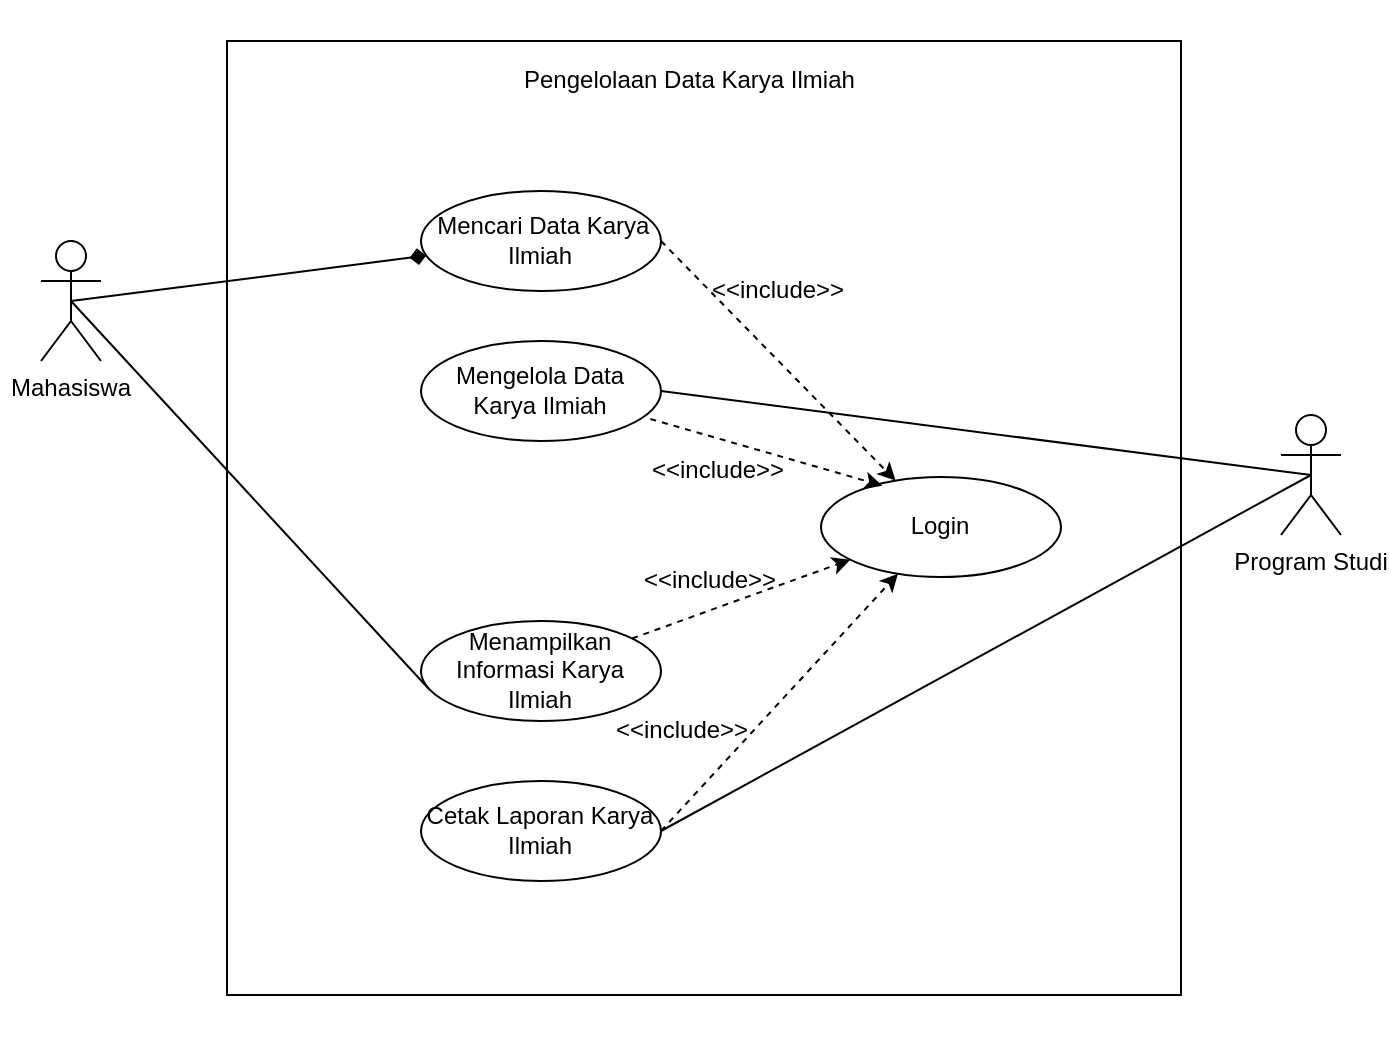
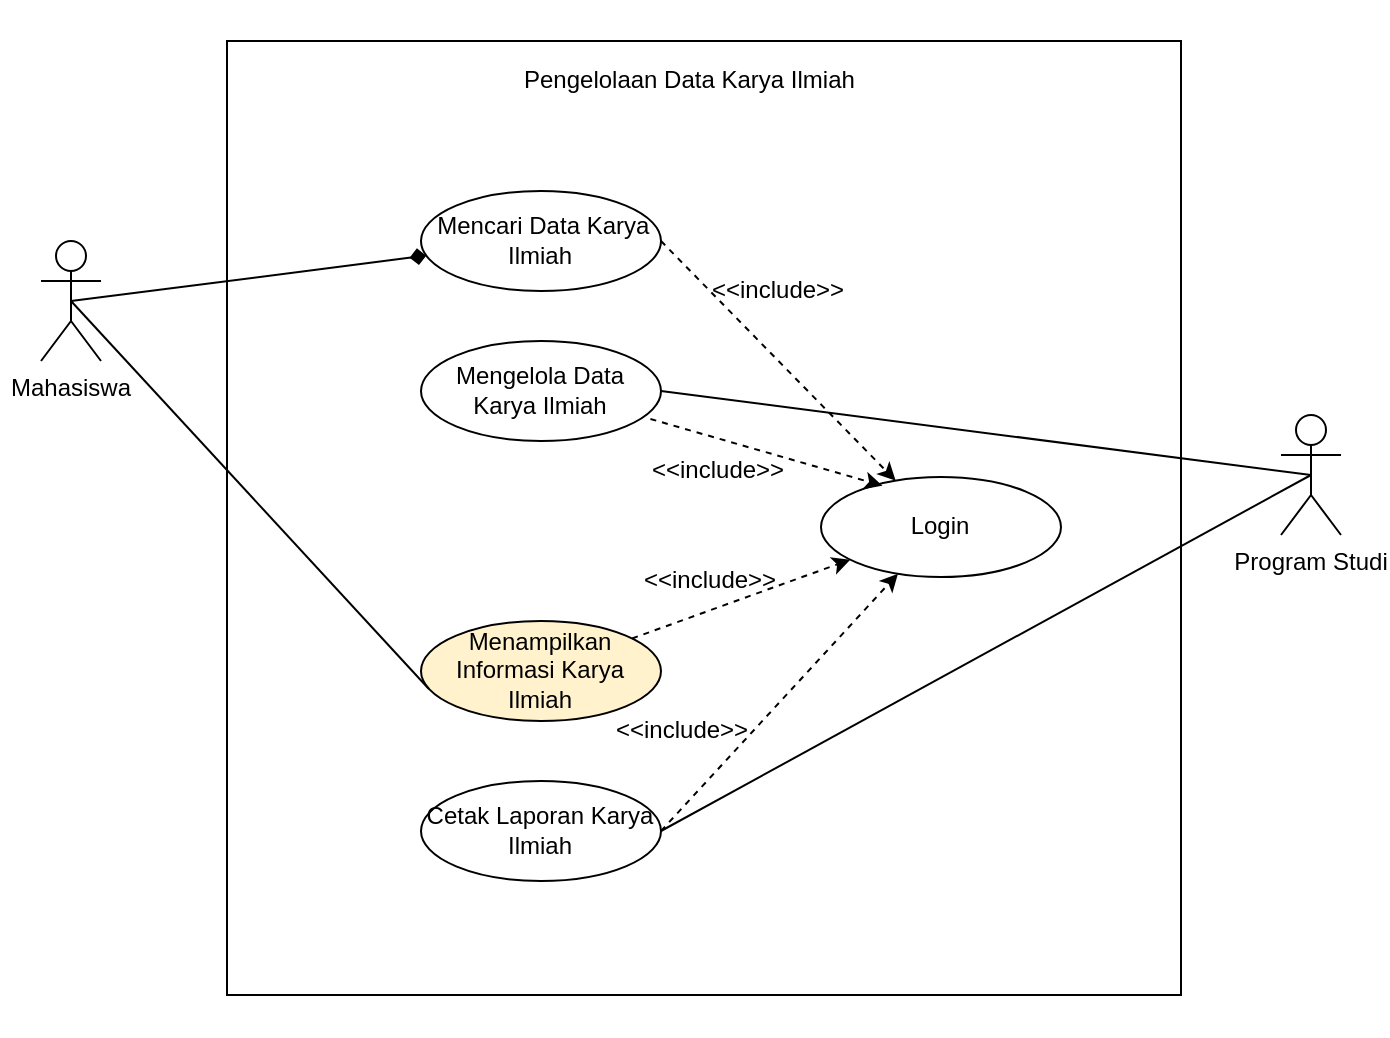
(541, 671) -> (541, 671)
